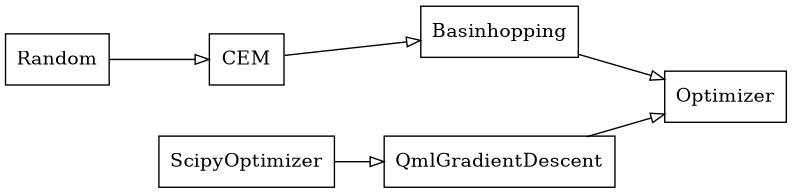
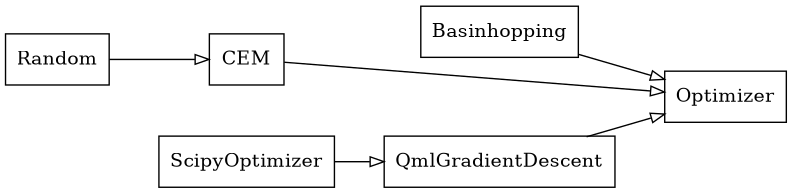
(345, 49) -> (467, 77)
